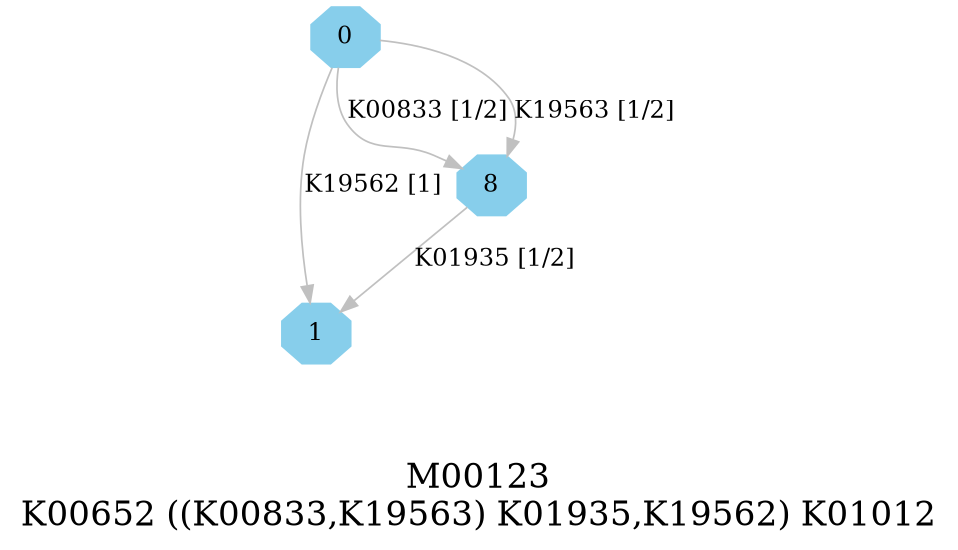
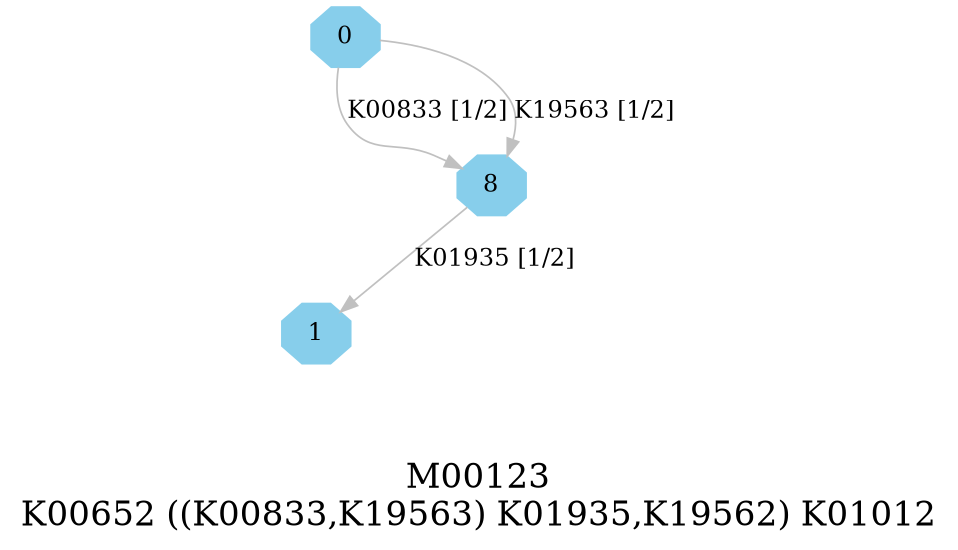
(302, 175) -> none
